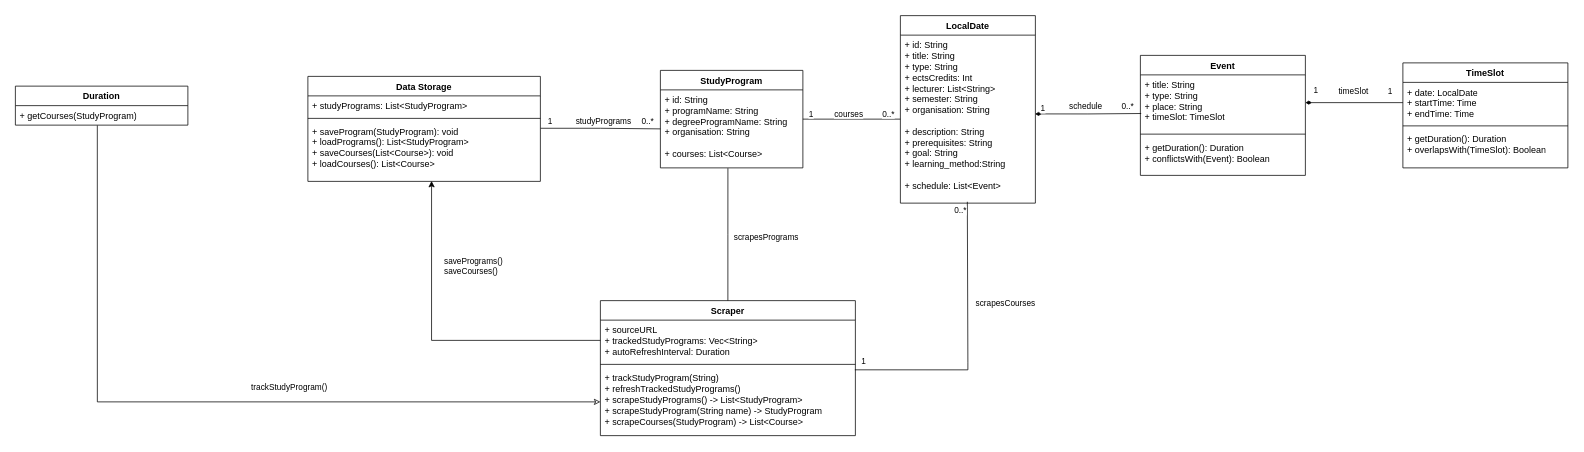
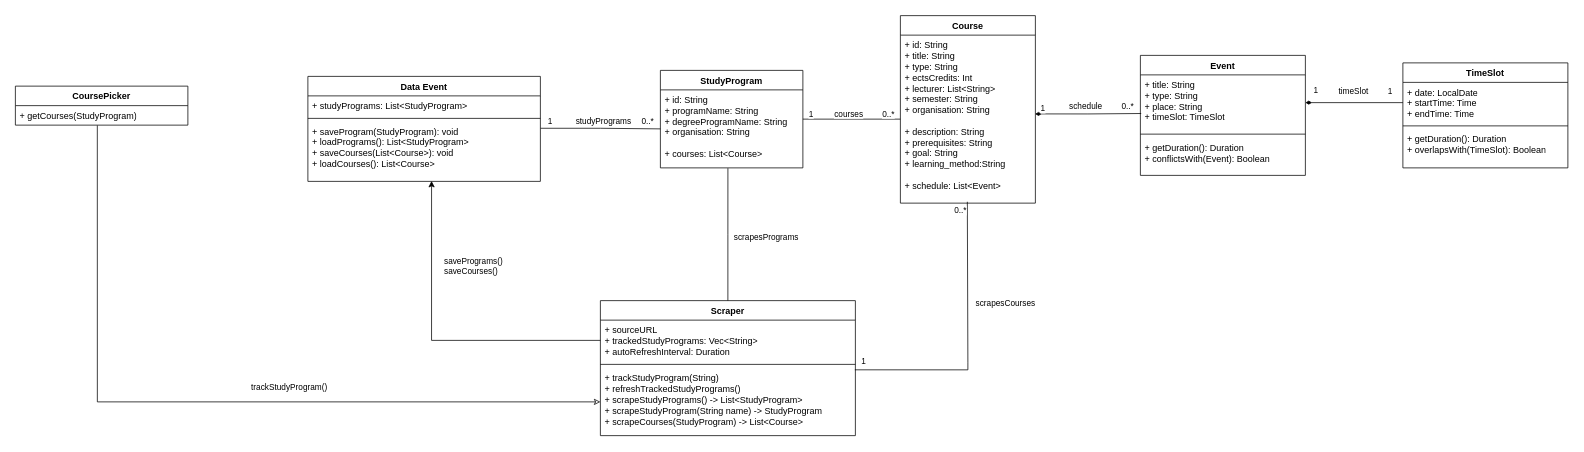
(968, 26) -> (968, 26)
(424, 87) -> (424, 87)
(102, 97) -> (102, 97)
